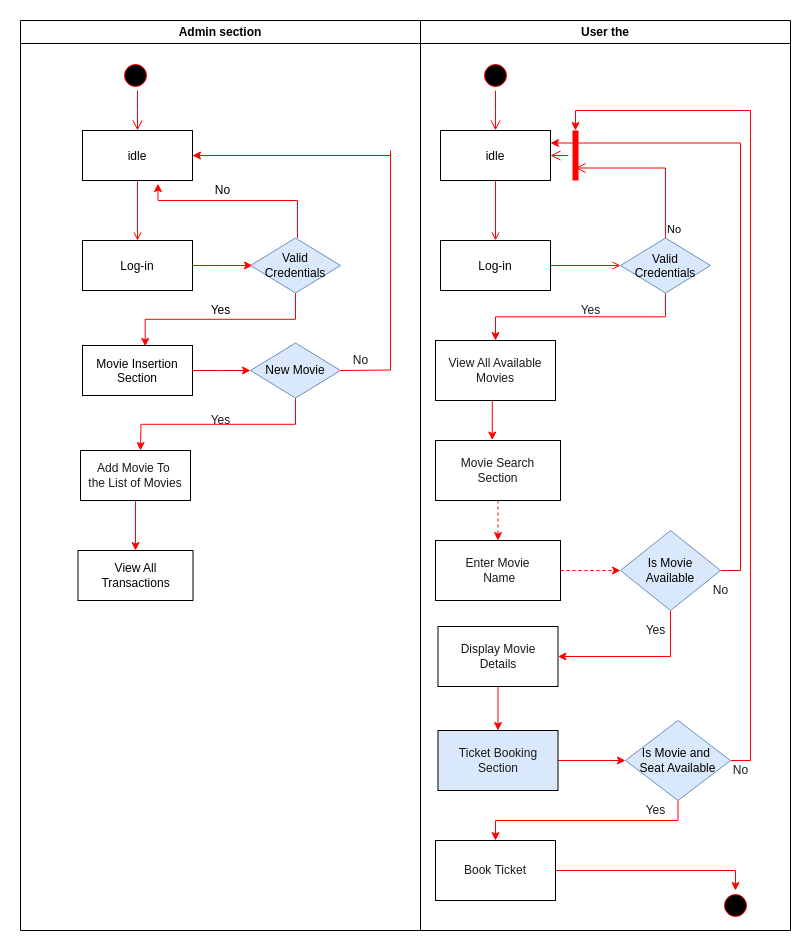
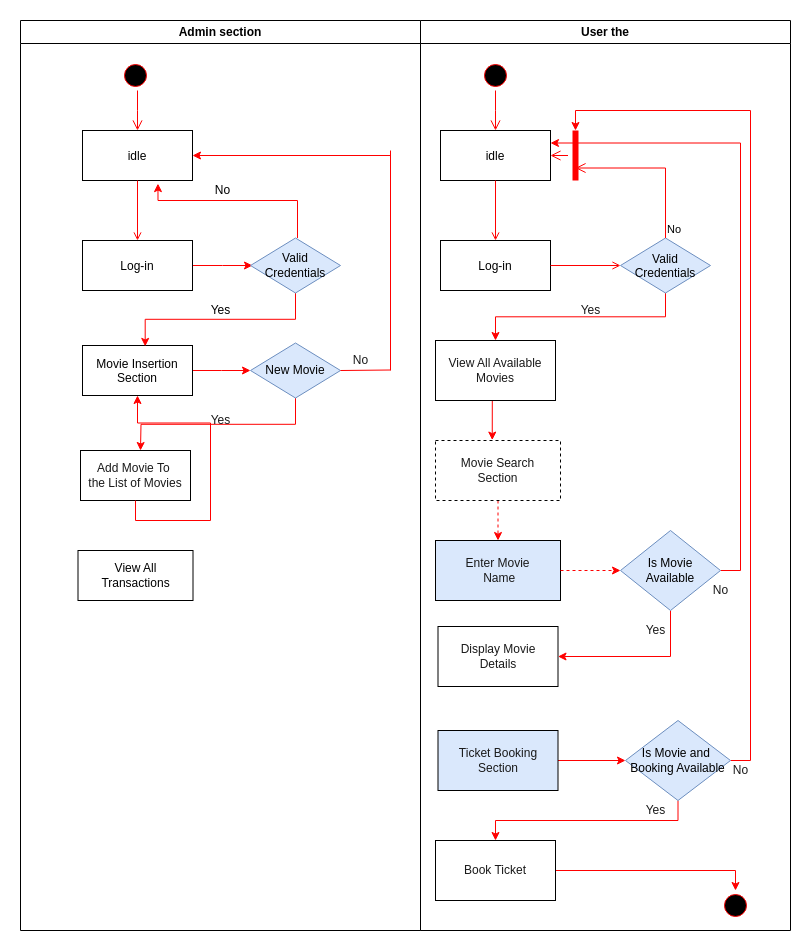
(498, 471) -> (498, 471)
(136, 531) -> (211, 512)
(498, 571) -> (498, 571)
(498, 705) -> none
(678, 761) -> (678, 761)
